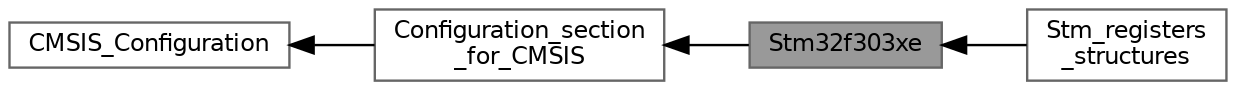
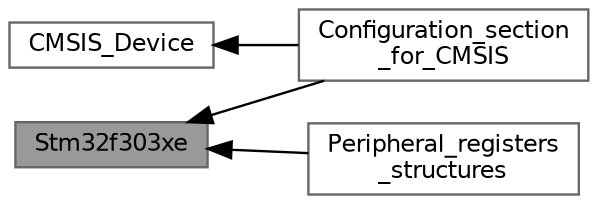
(149, 45) -> (111, 45)
(719, 45) -> (268, 98)
(1127, 45) -> (444, 159)
